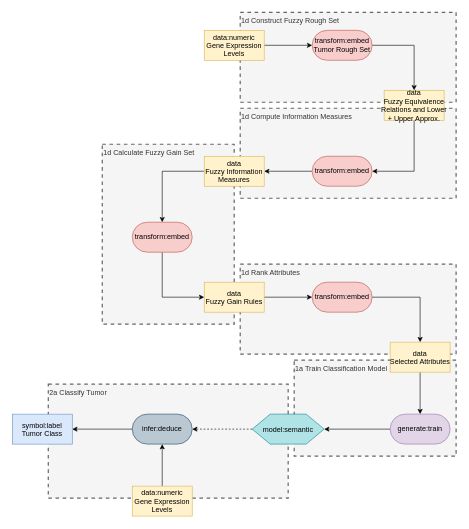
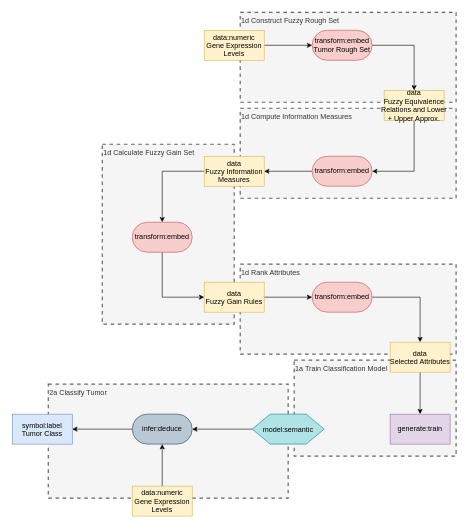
(224, 429) -> (224, 429)
(329, 429) -> none
(420, 429) -> (420, 429)
